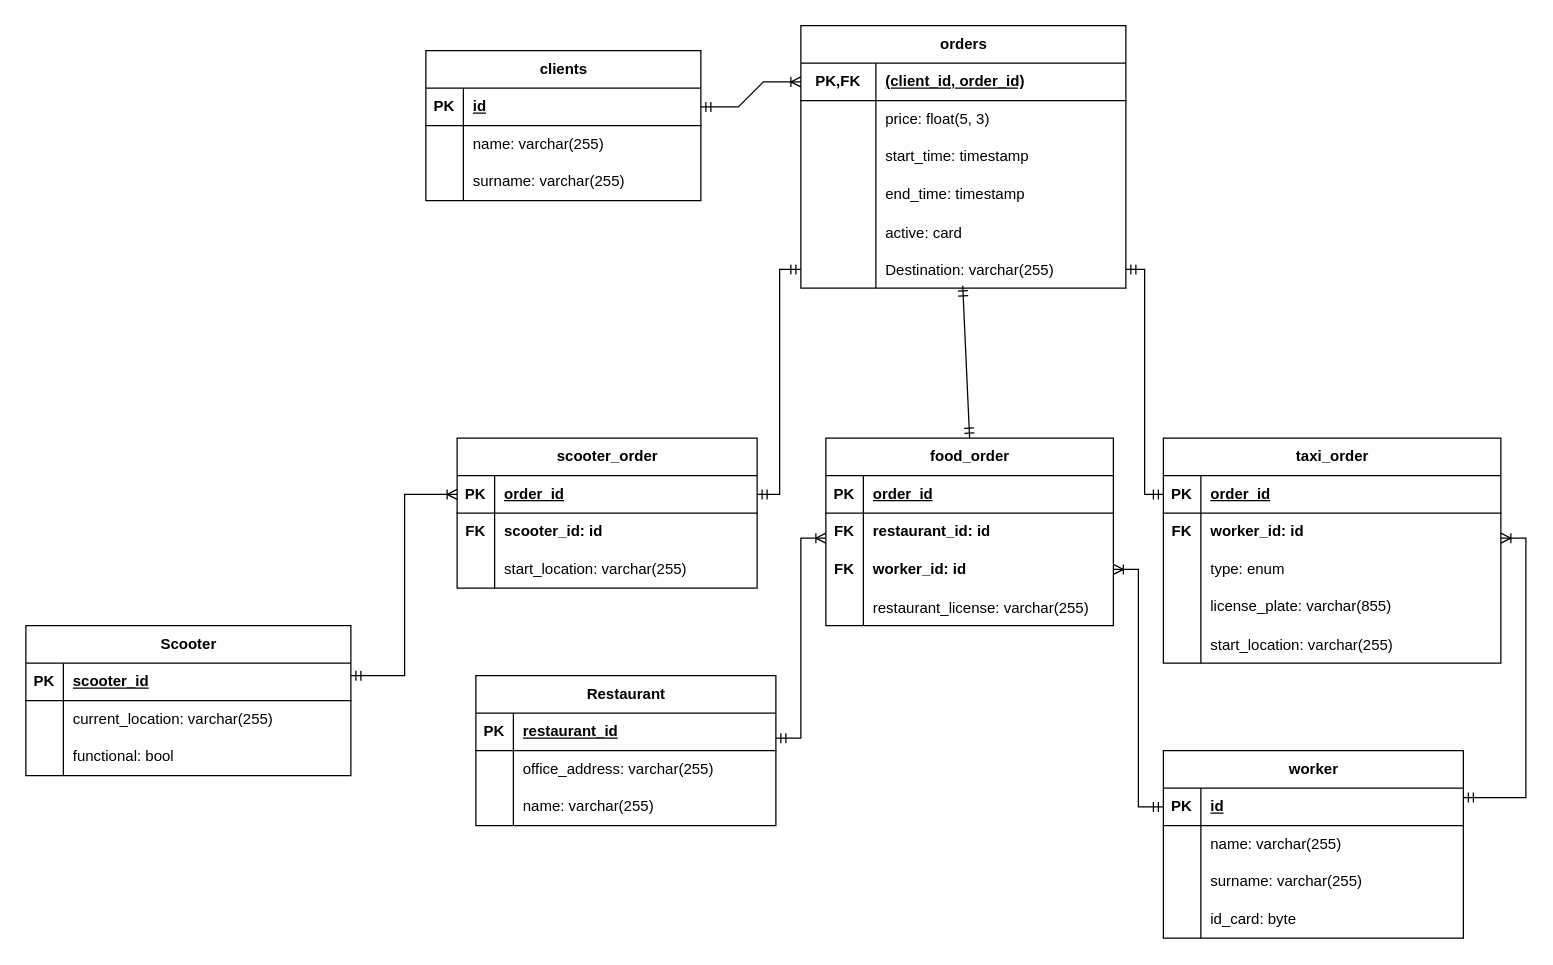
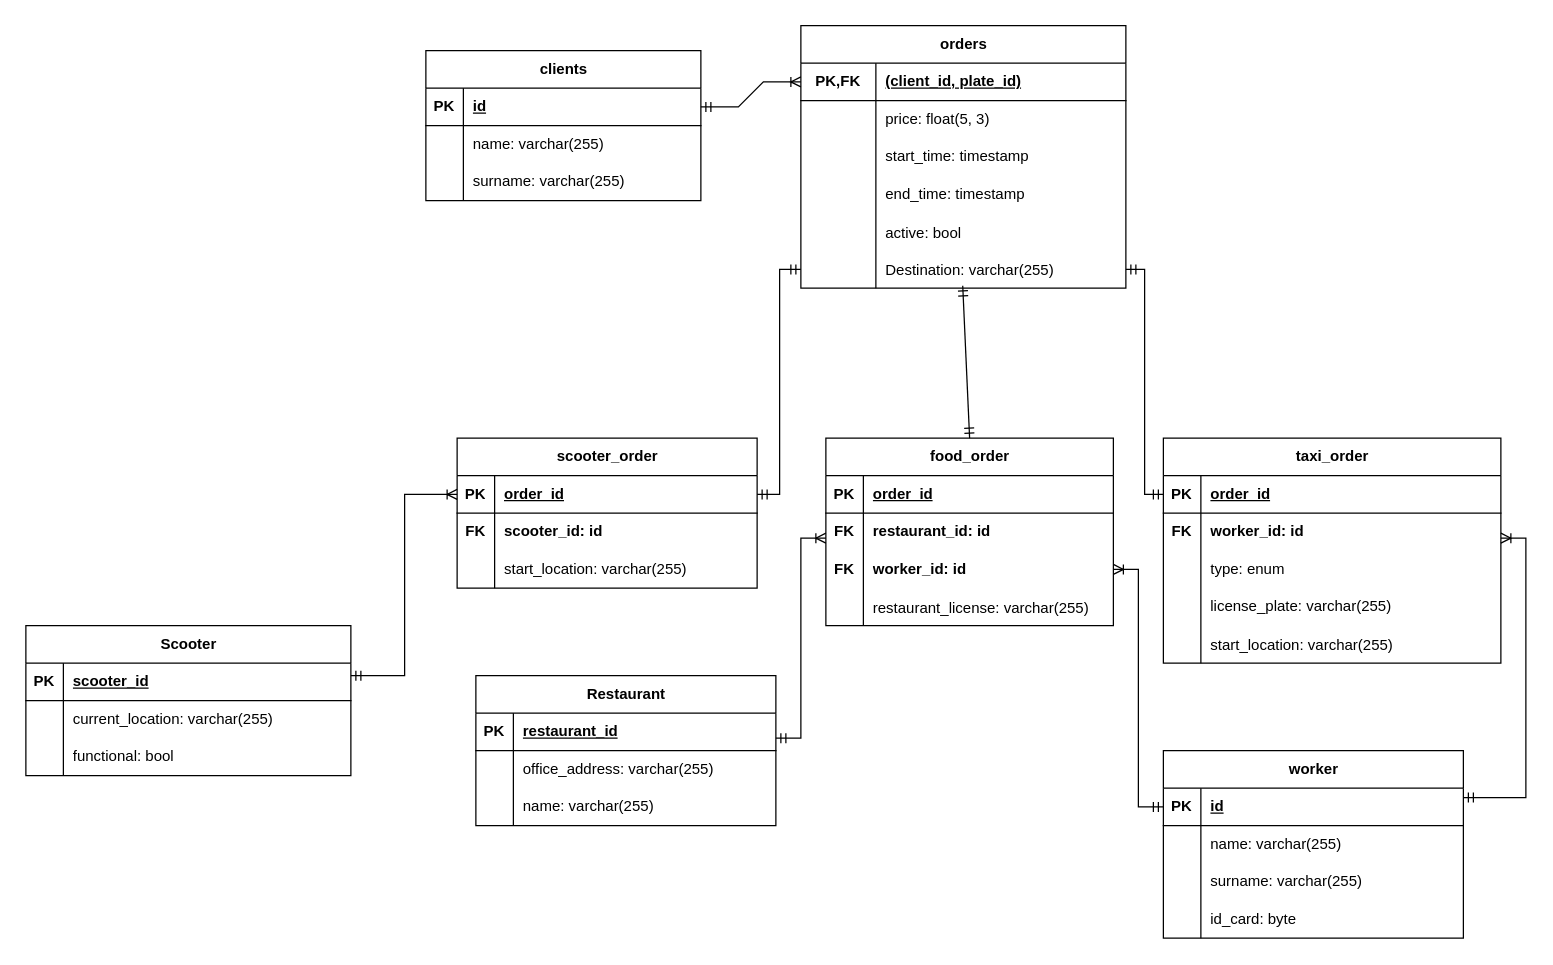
(962, 82) -> (960, 82)
(930, 233) -> (928, 233)
(1314, 607) -> (1314, 607)
